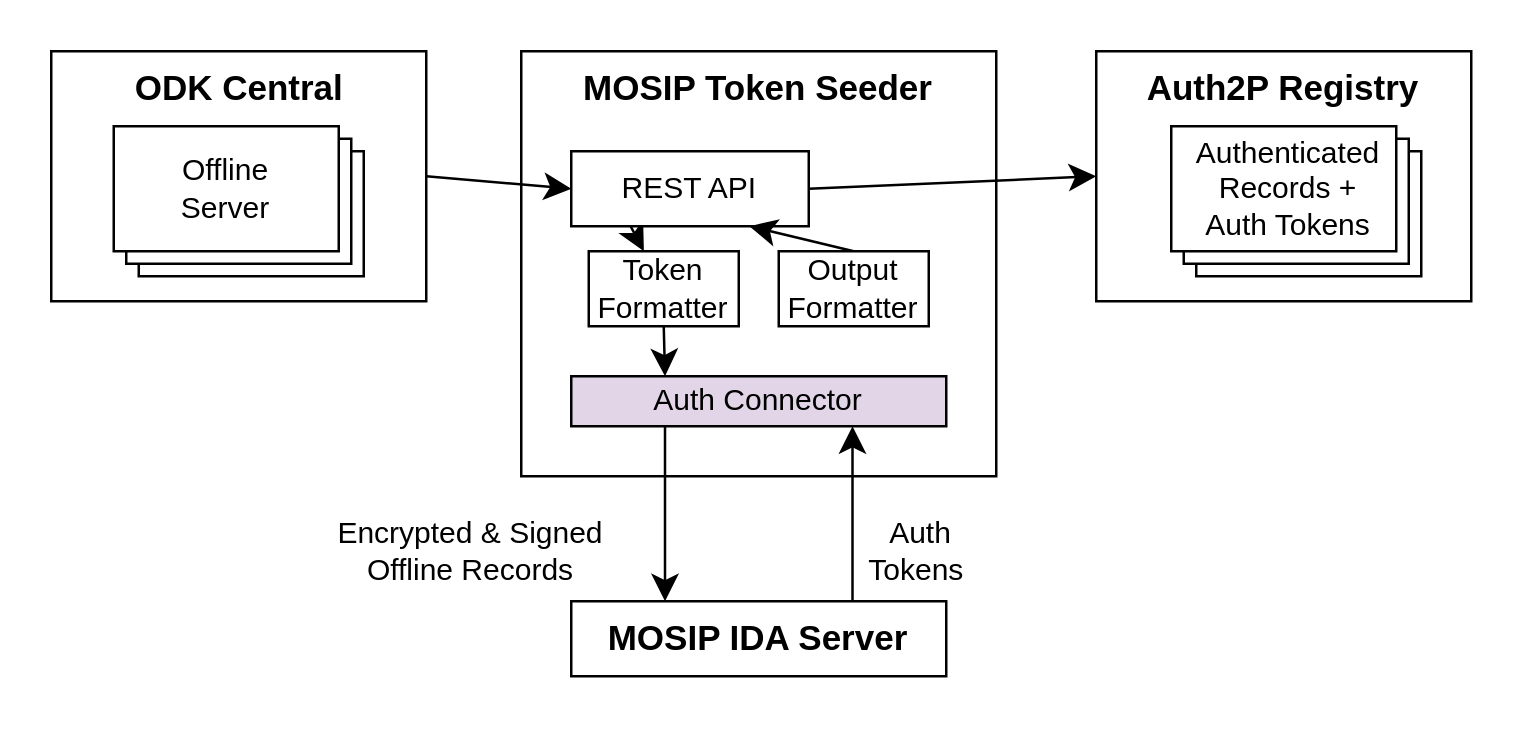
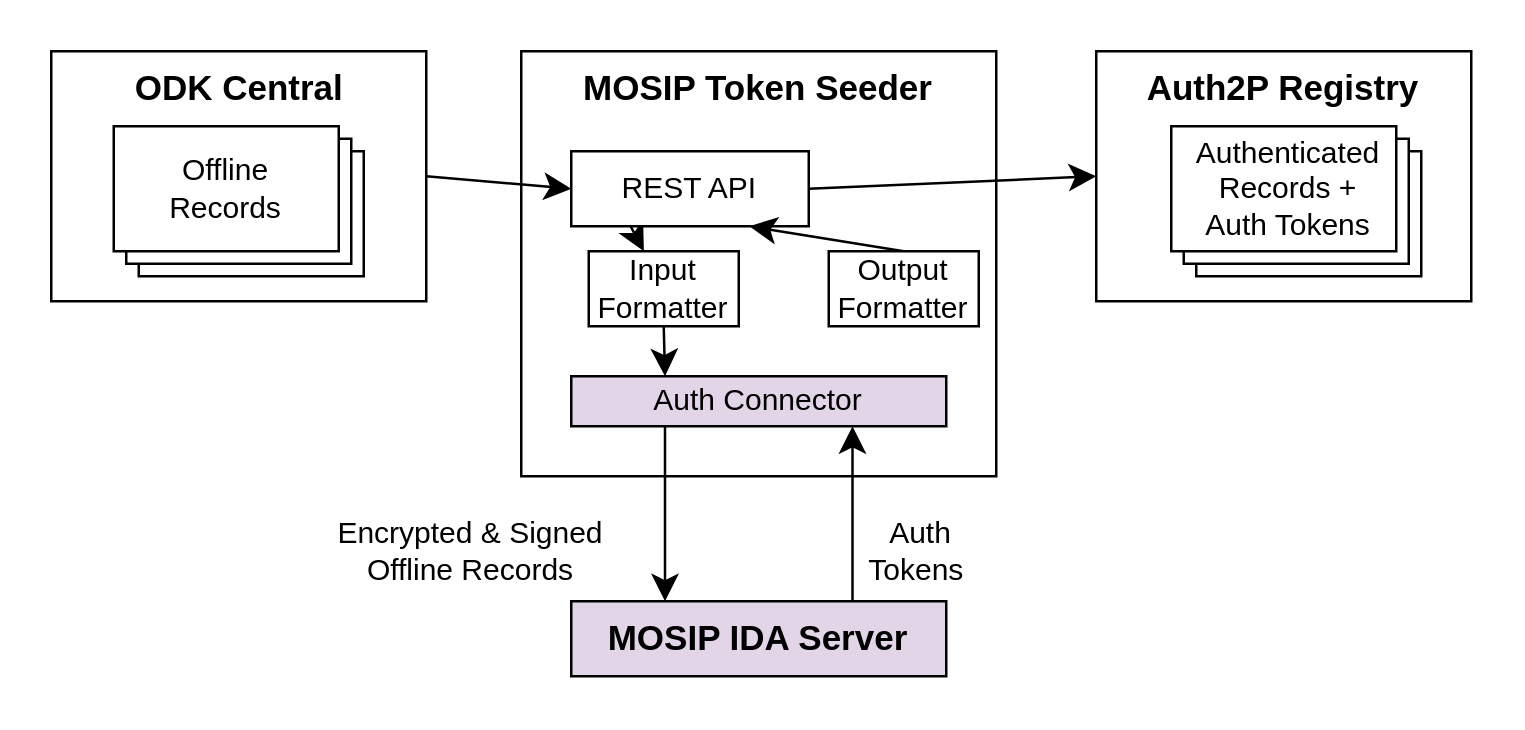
(226, 189) -> (226, 189)
(664, 289) -> (664, 289)
(854, 289) -> (904, 289)
(759, 639) -> (759, 639)
